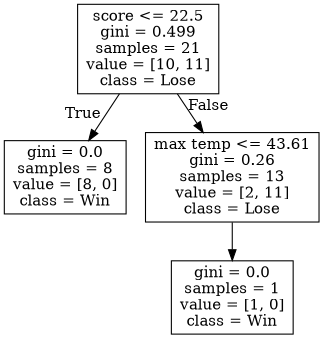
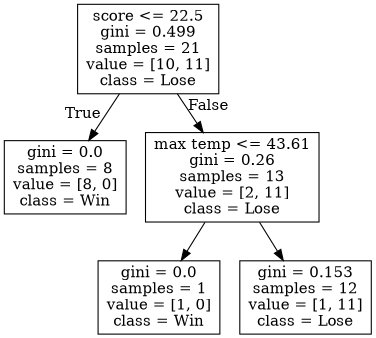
none -> (306, 297)
